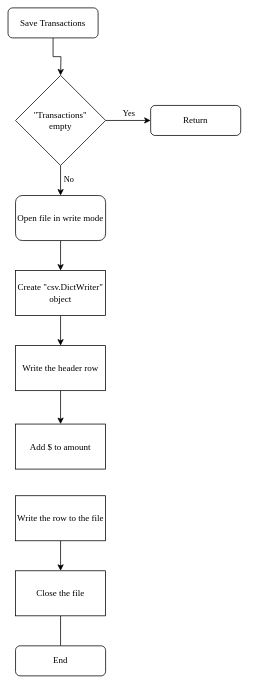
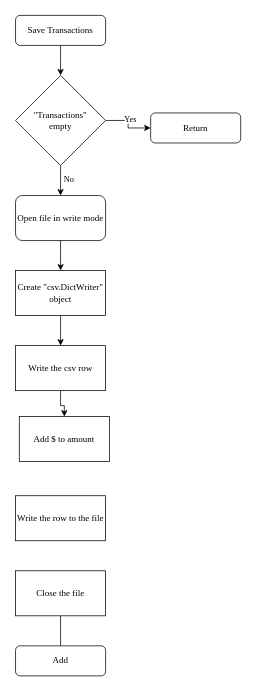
(53, 23) -> (60, 30)
(195, 120) -> (195, 128)
(60, 368) -> (60, 368)
(60, 446) -> (64, 439)
(60, 552) -> none
(60, 660) -> (60, 660)
